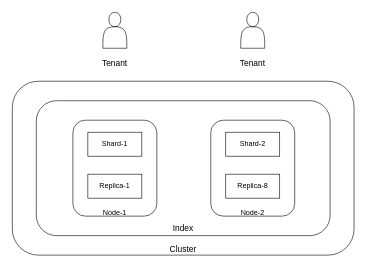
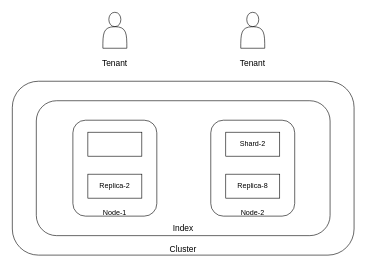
(115, 144) -> none
(115, 186) -> (115, 186)
